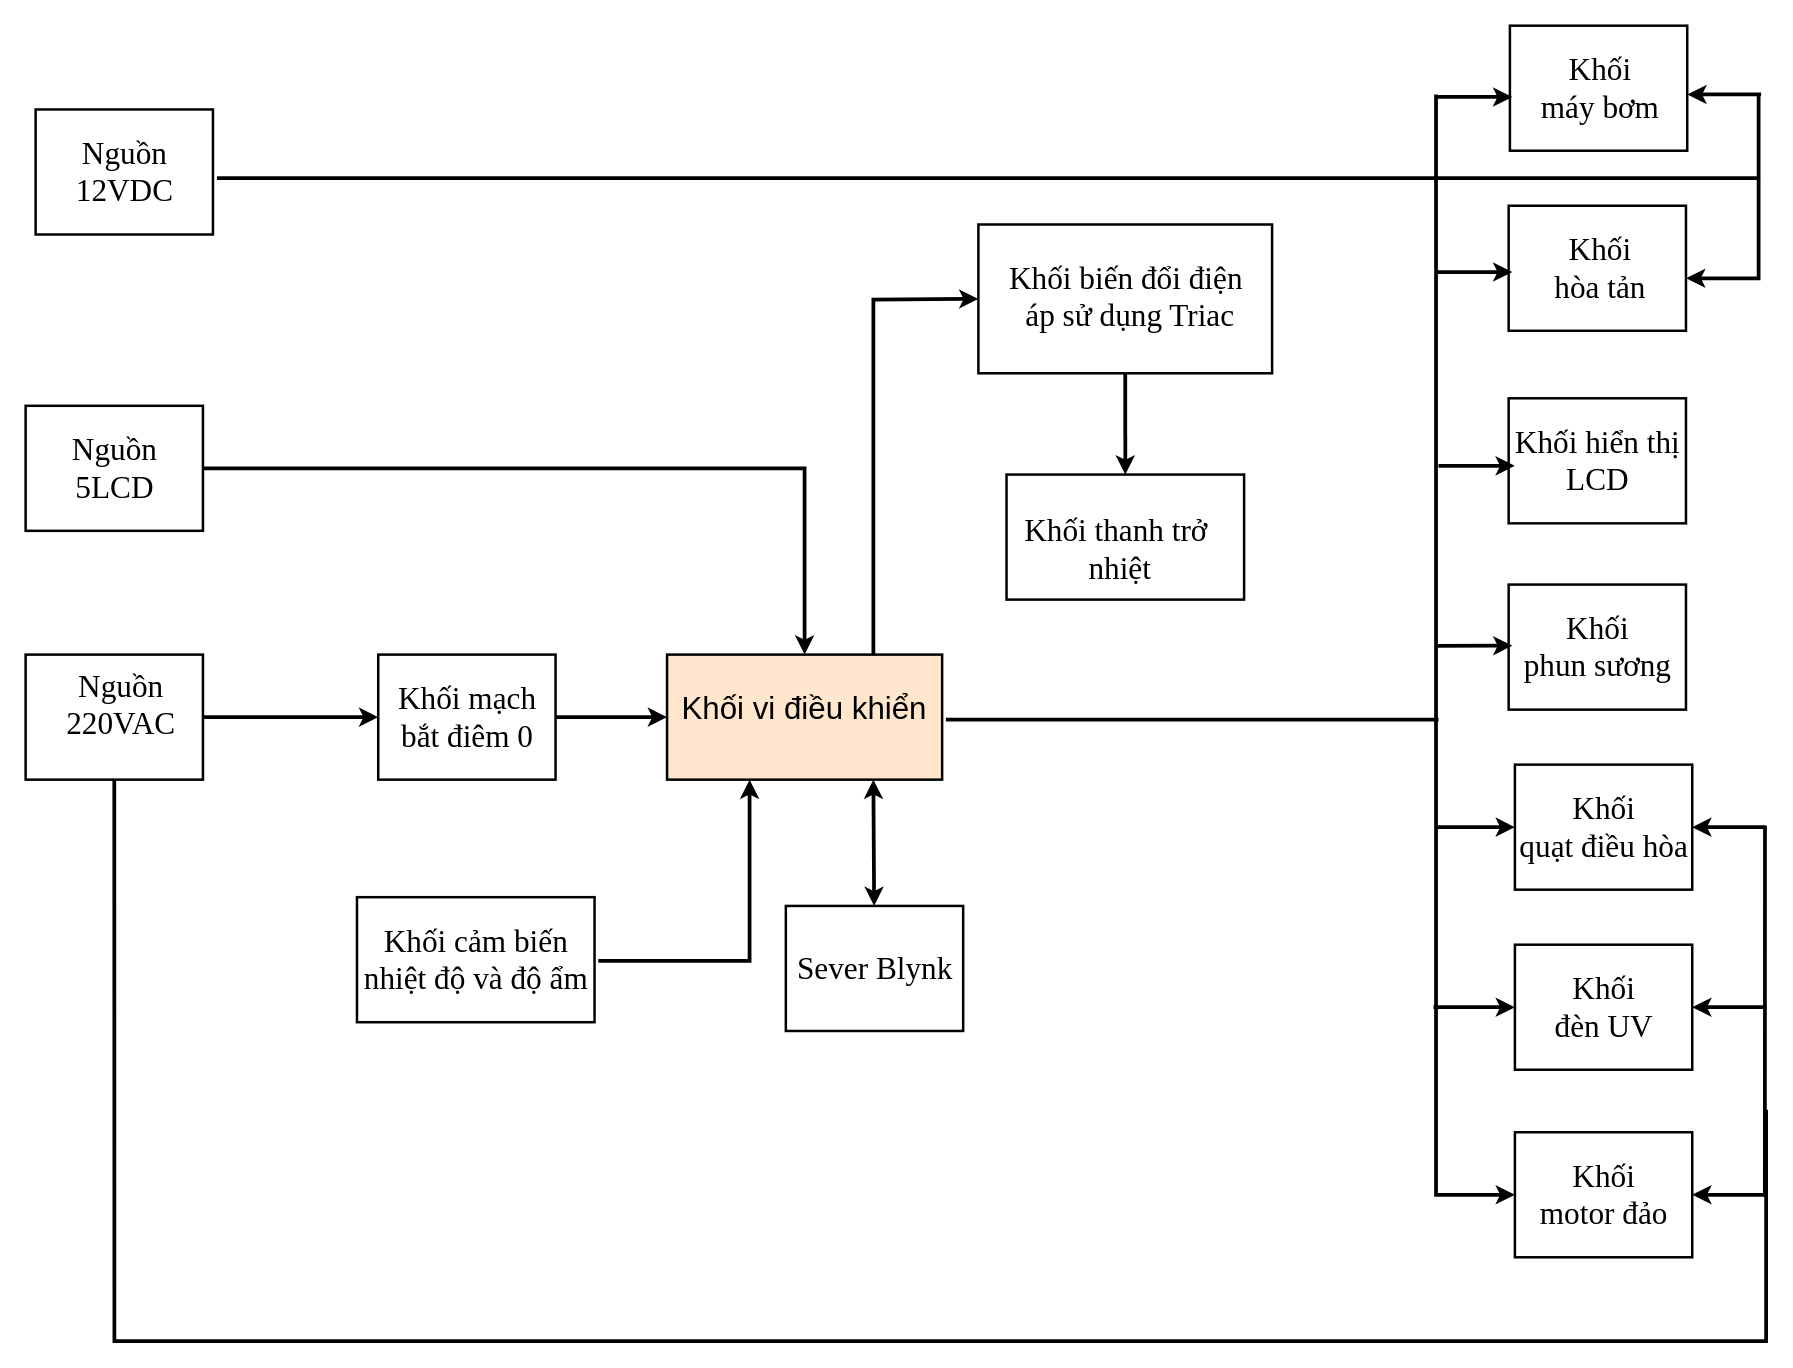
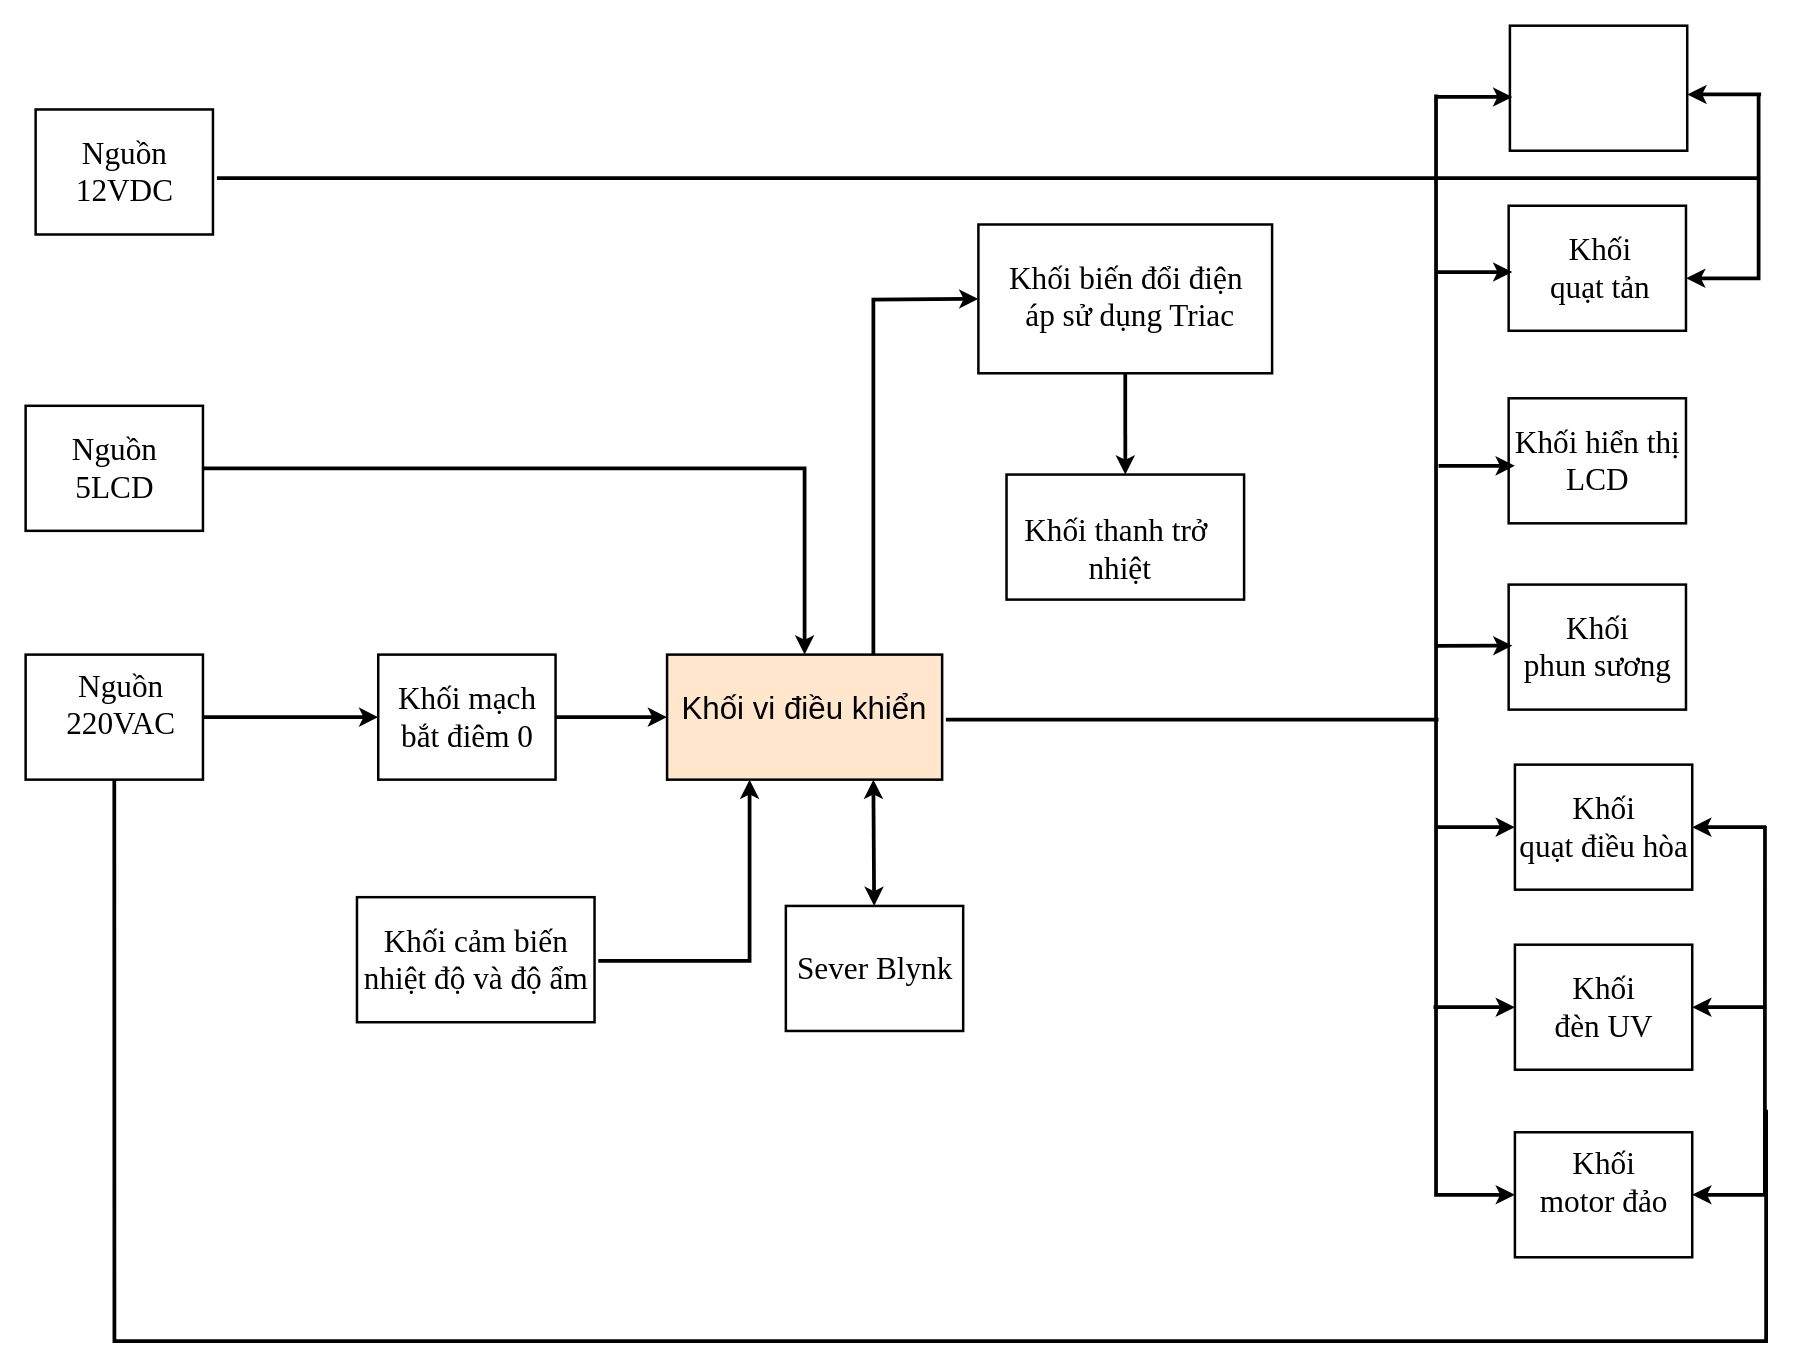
(1599, 88) -> none
(1600, 268) -> (1600, 268)
(1603, 1194) -> (1603, 1182)
